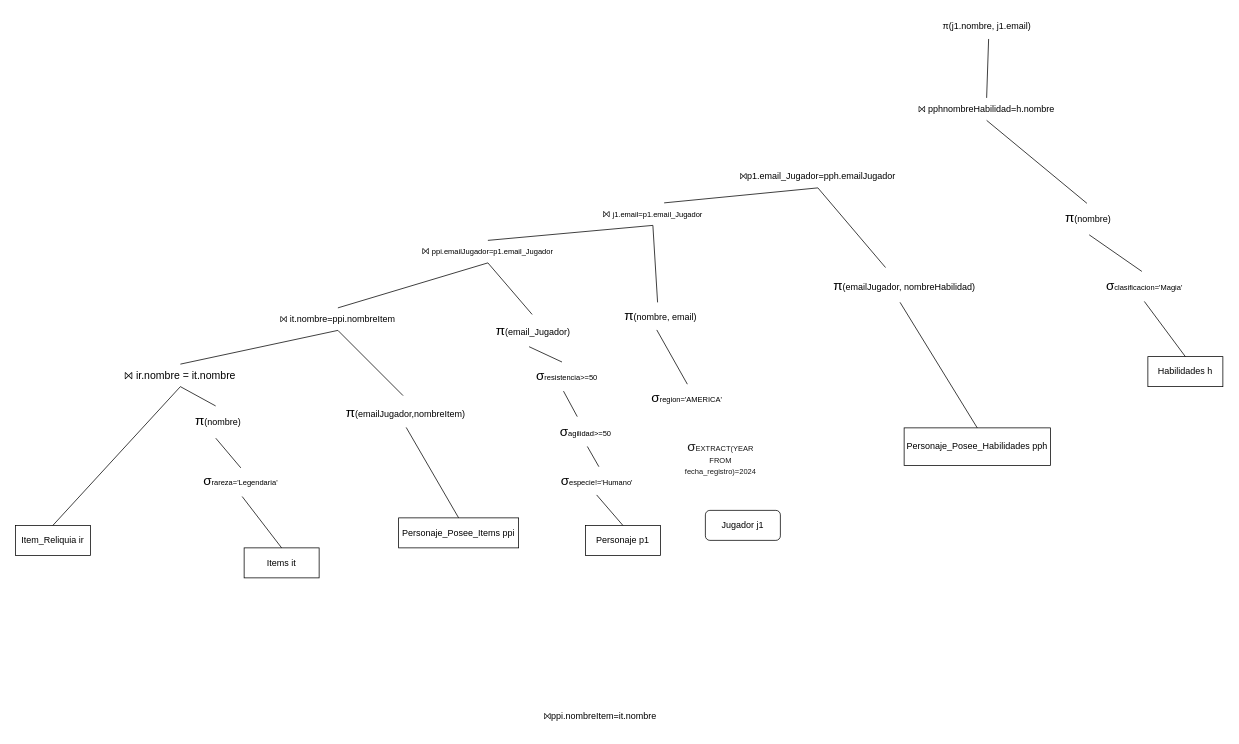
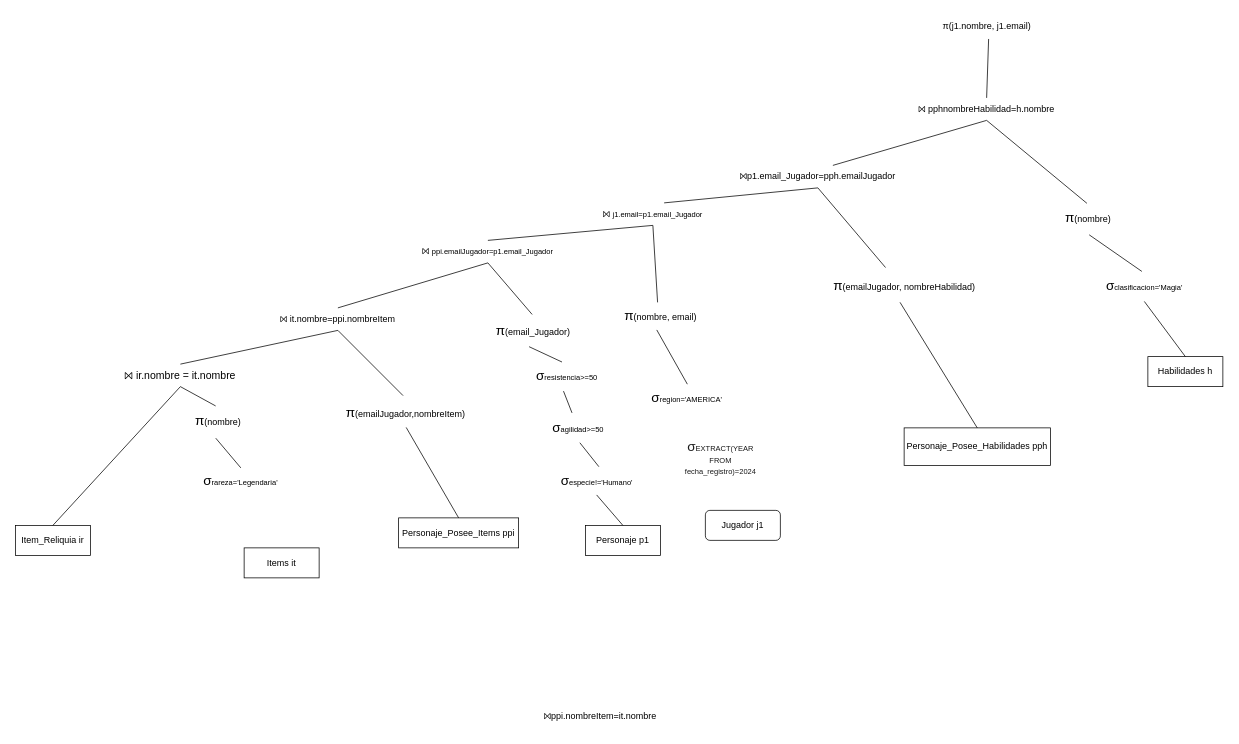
none -> (908, 143)
(585, 432) -> (578, 428)
(262, 522) -> none
